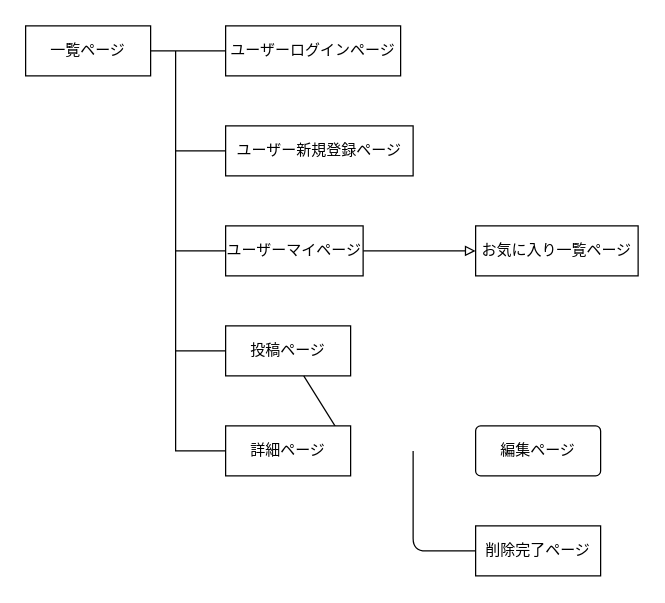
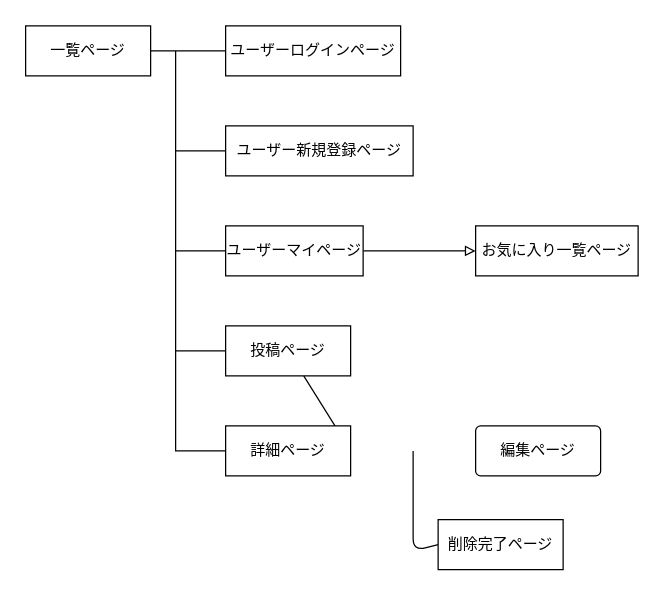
(538, 551) -> (501, 544)
